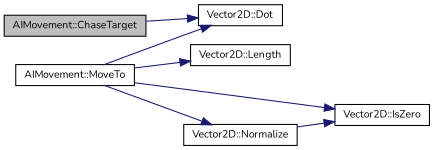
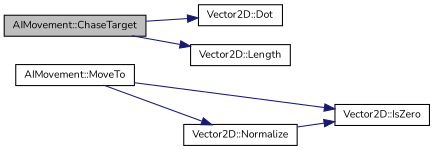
(152, 47) -> none
(157, 65) -> (156, 40)
